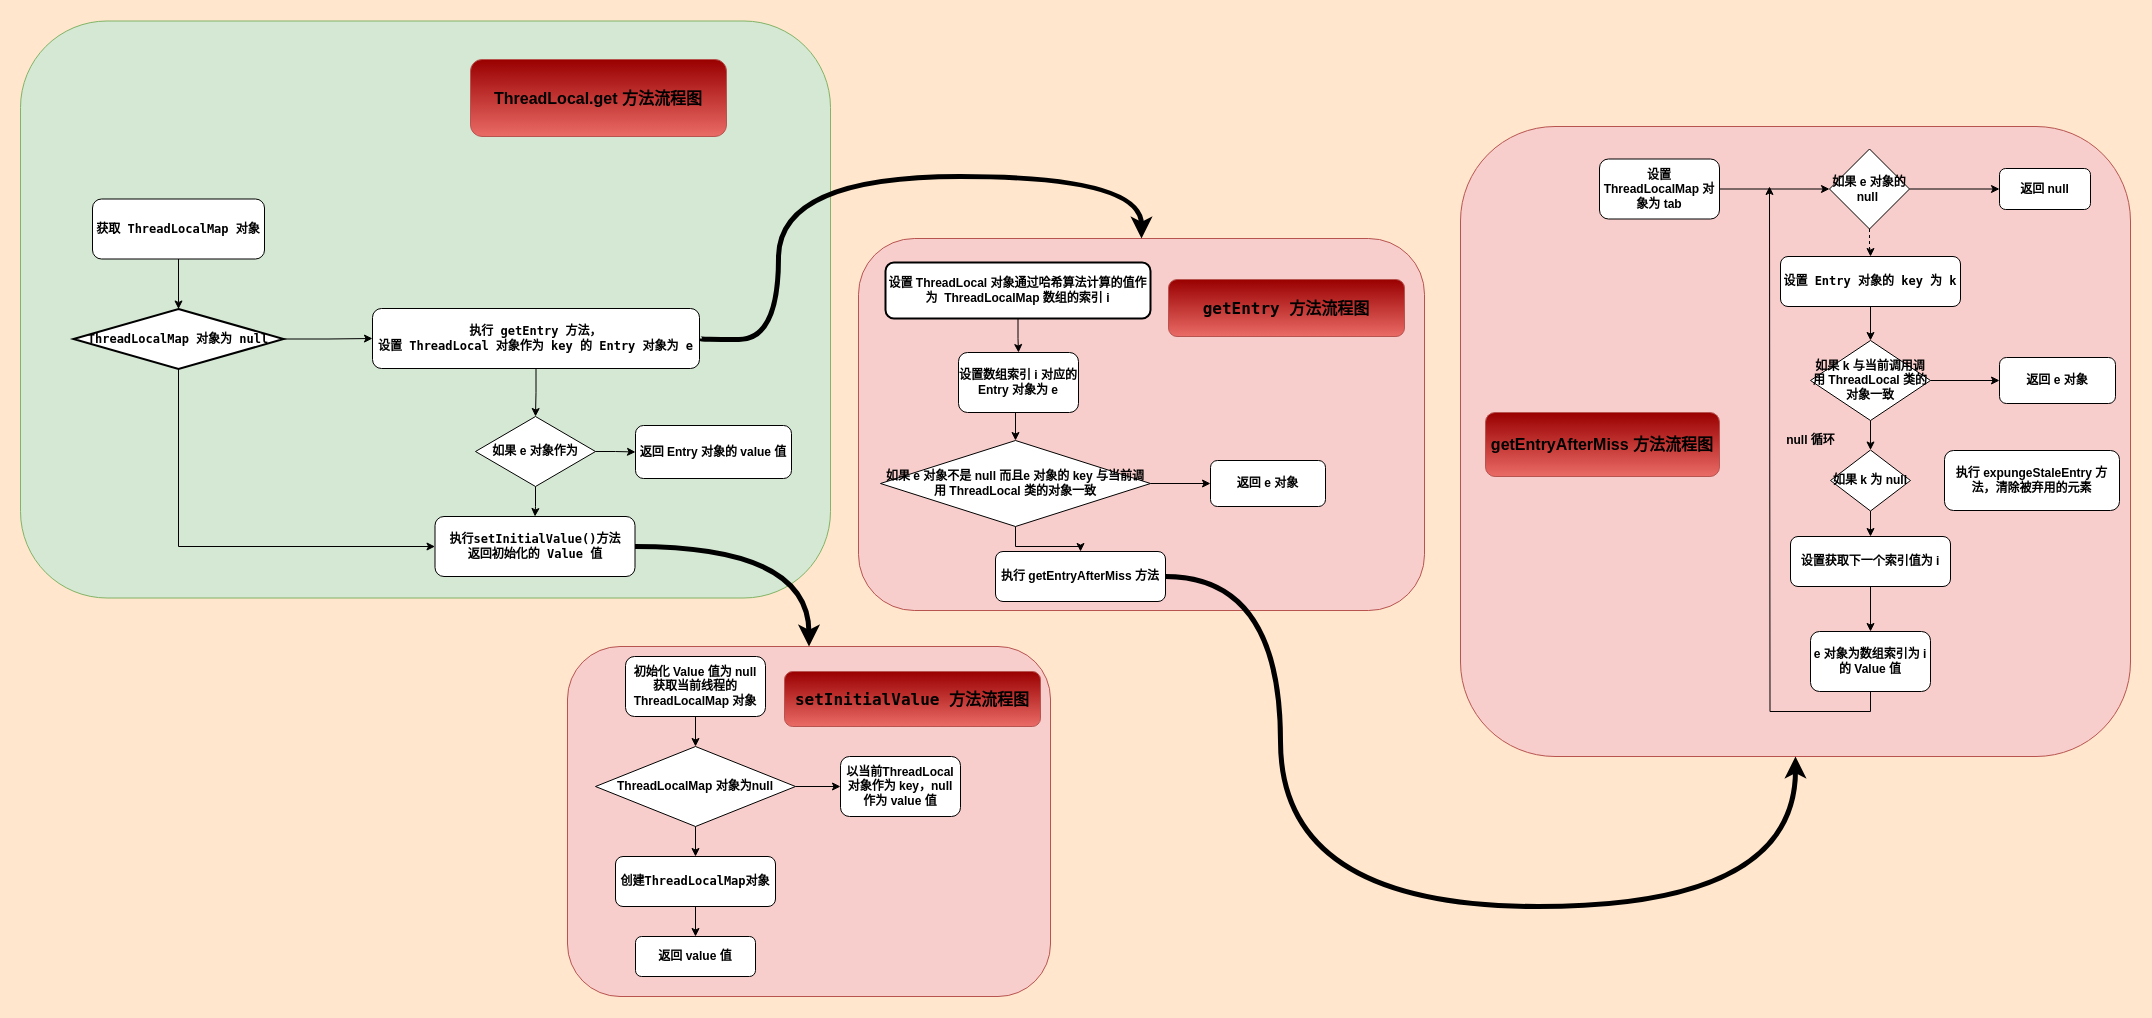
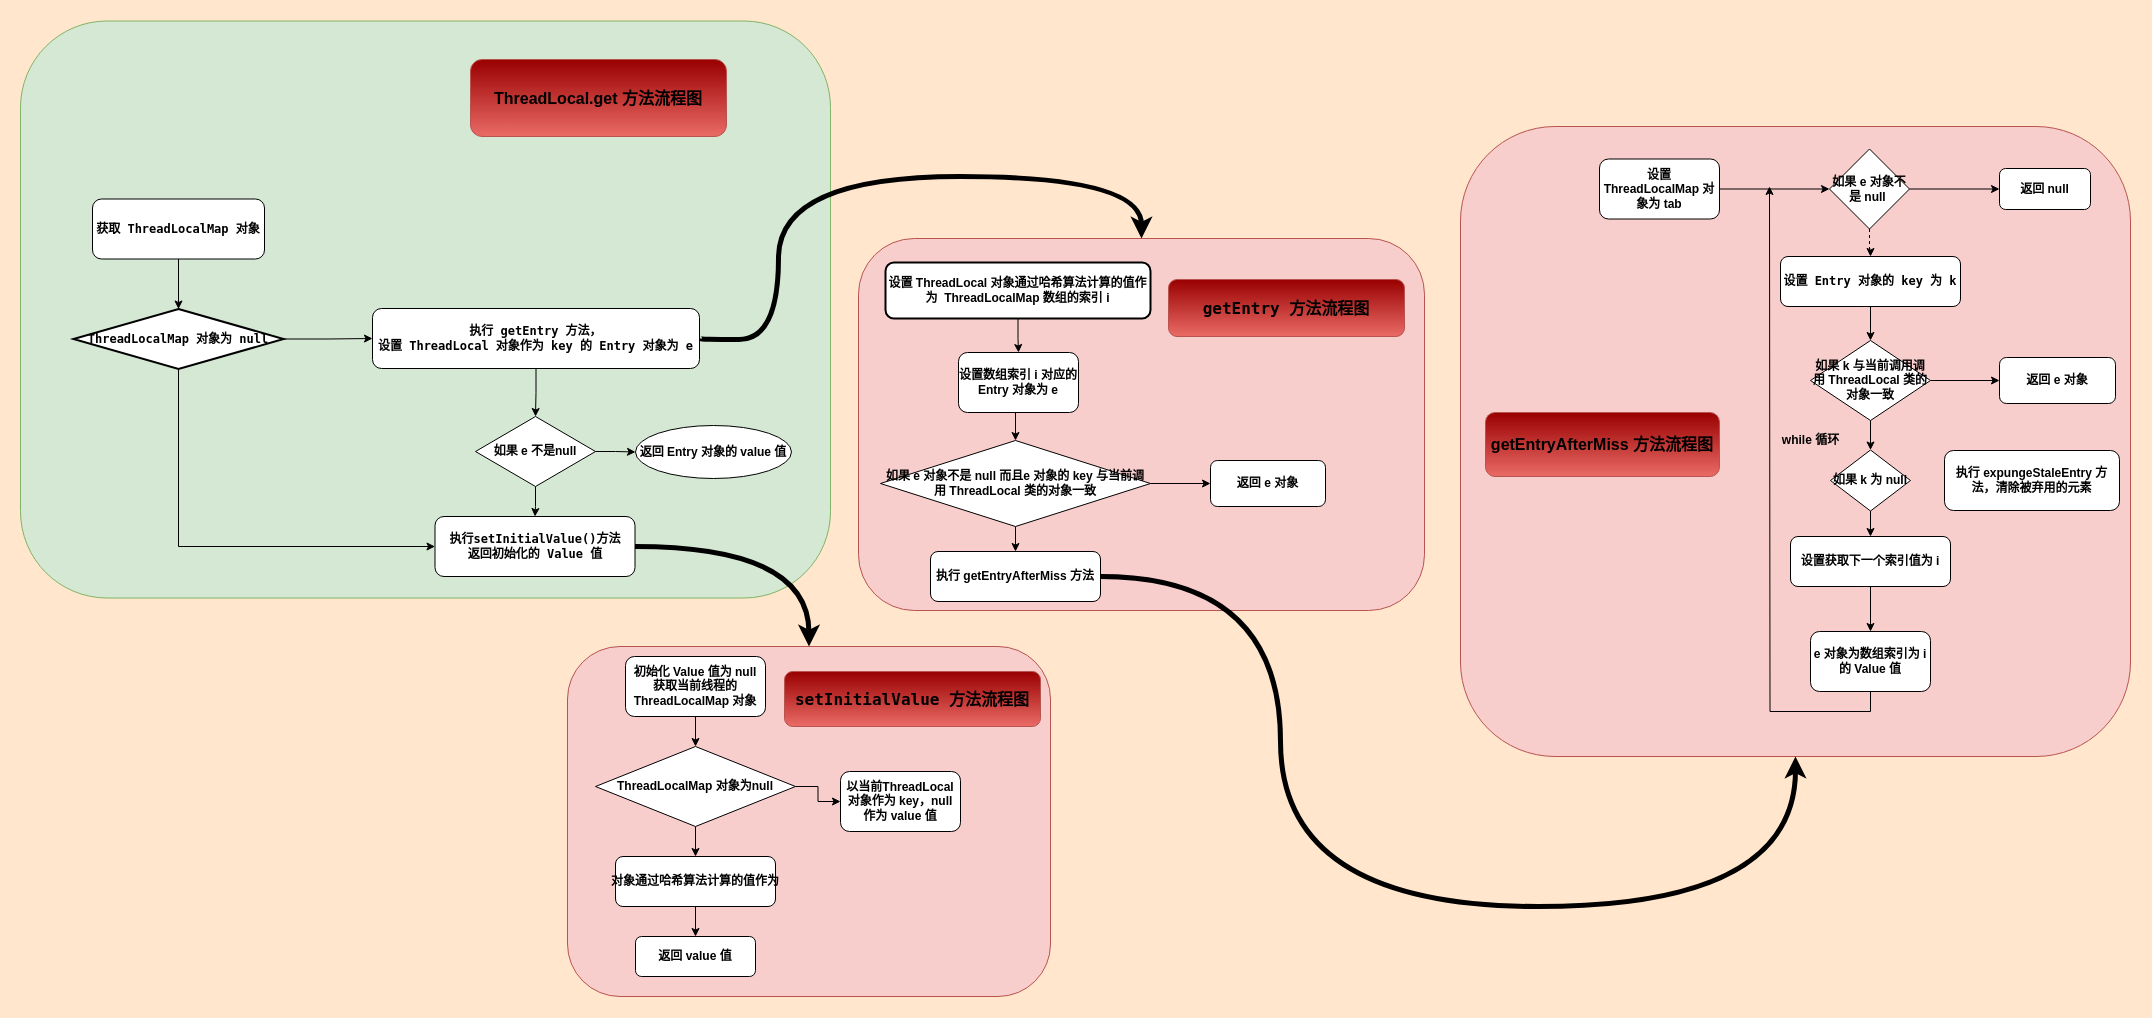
(1870, 190) -> (1870, 190)
(1811, 441) -> (1811, 441)
(536, 452) -> (536, 452)
(714, 452) -> (714, 452)
(1081, 577) -> (1016, 577)
(901, 787) -> (901, 802)
(696, 882) -> (696, 882)
